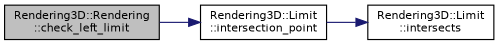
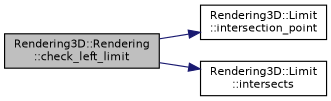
(341, 22) -> (174, 65)
